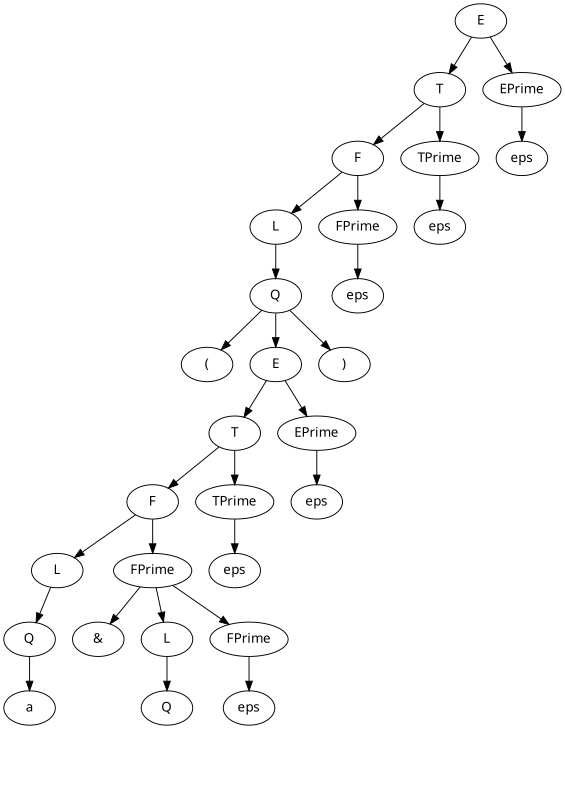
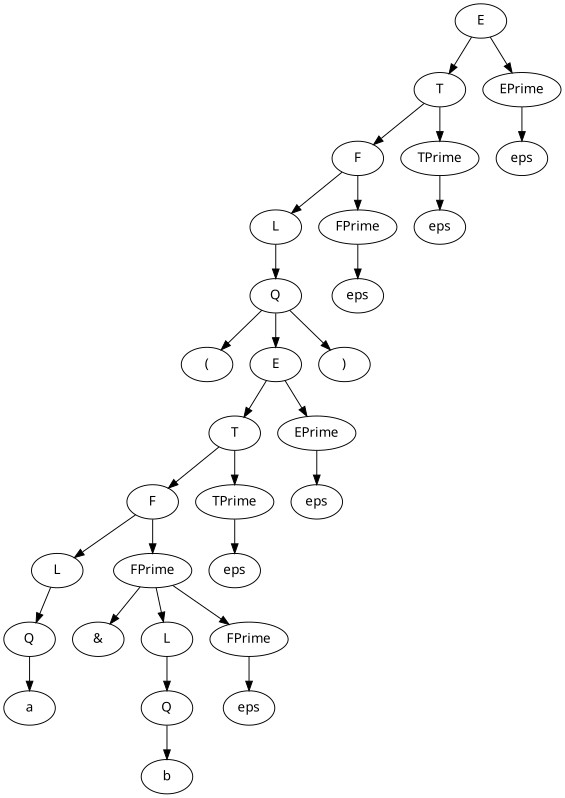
none -> (167, 777)
